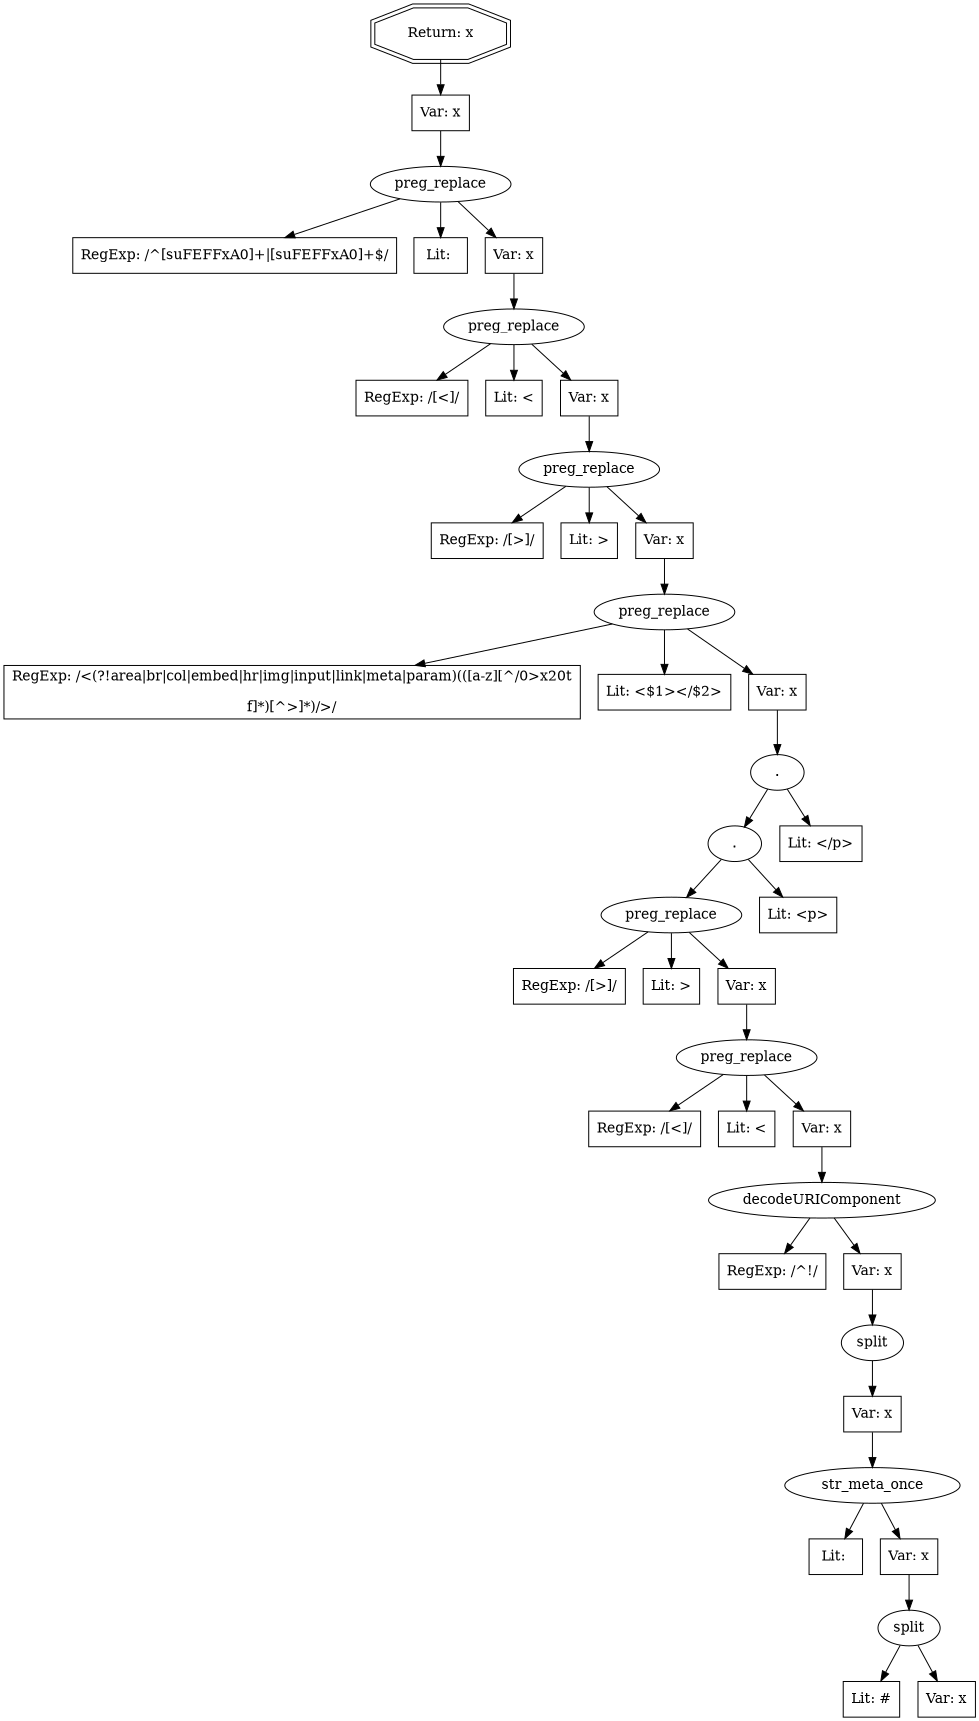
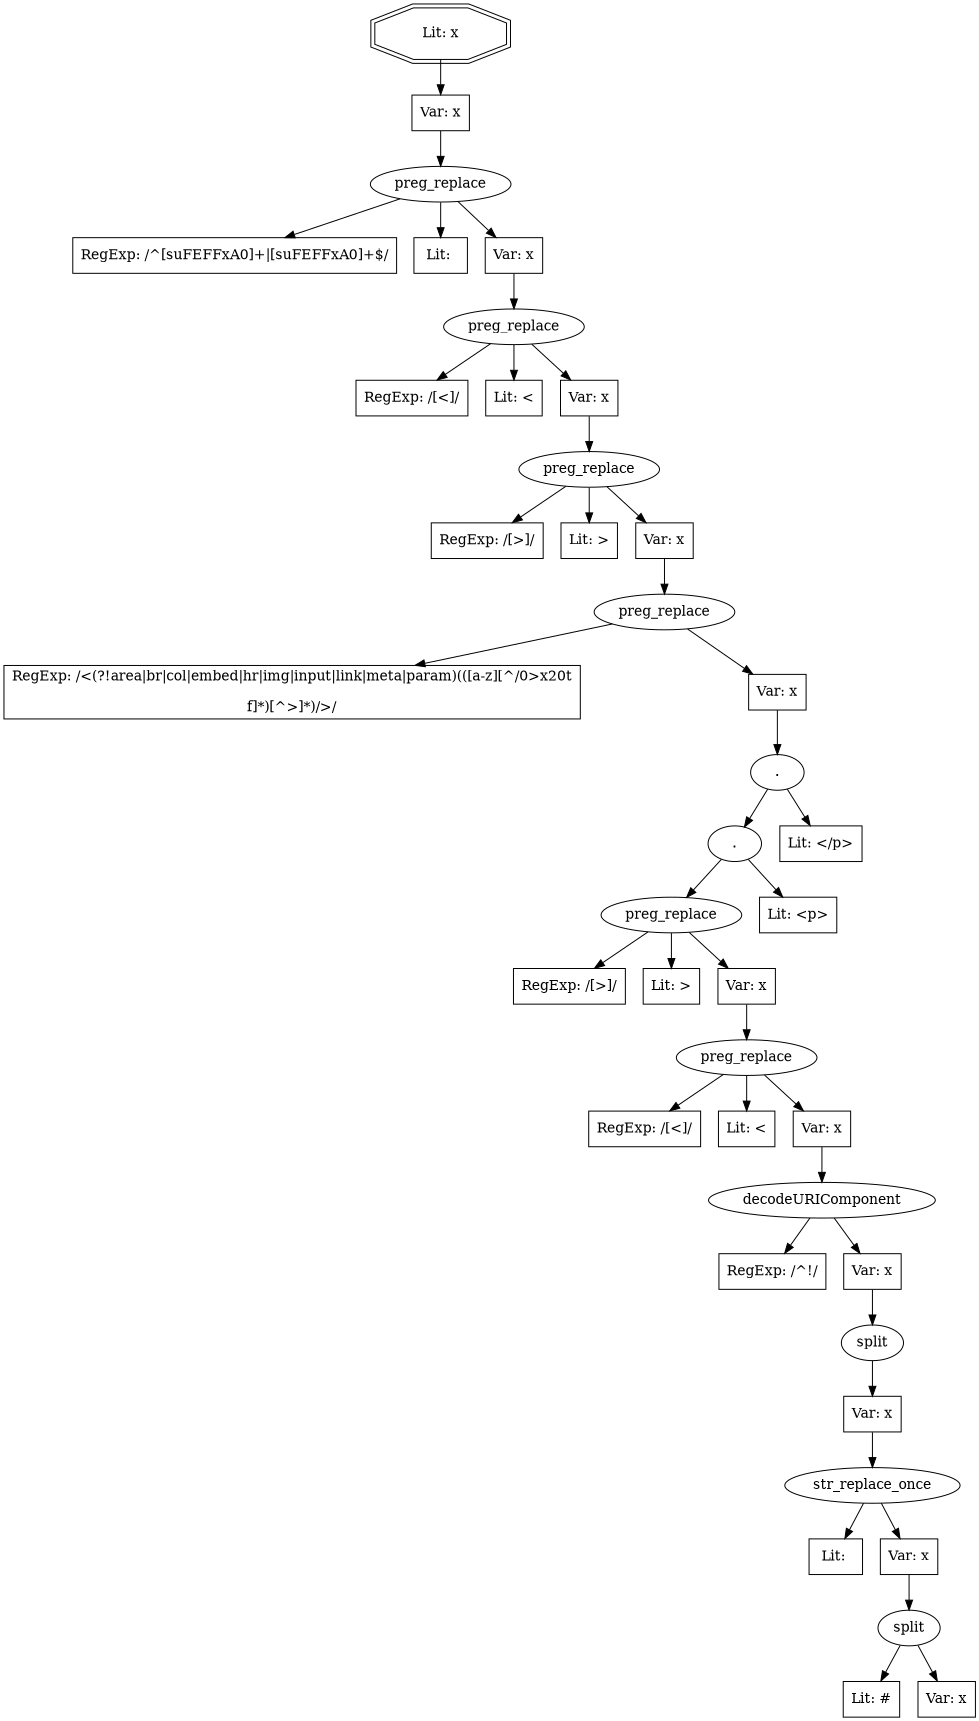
(441, 34) -> (441, 34)
(664, 692) -> none
(872, 1485) -> (872, 1485)
